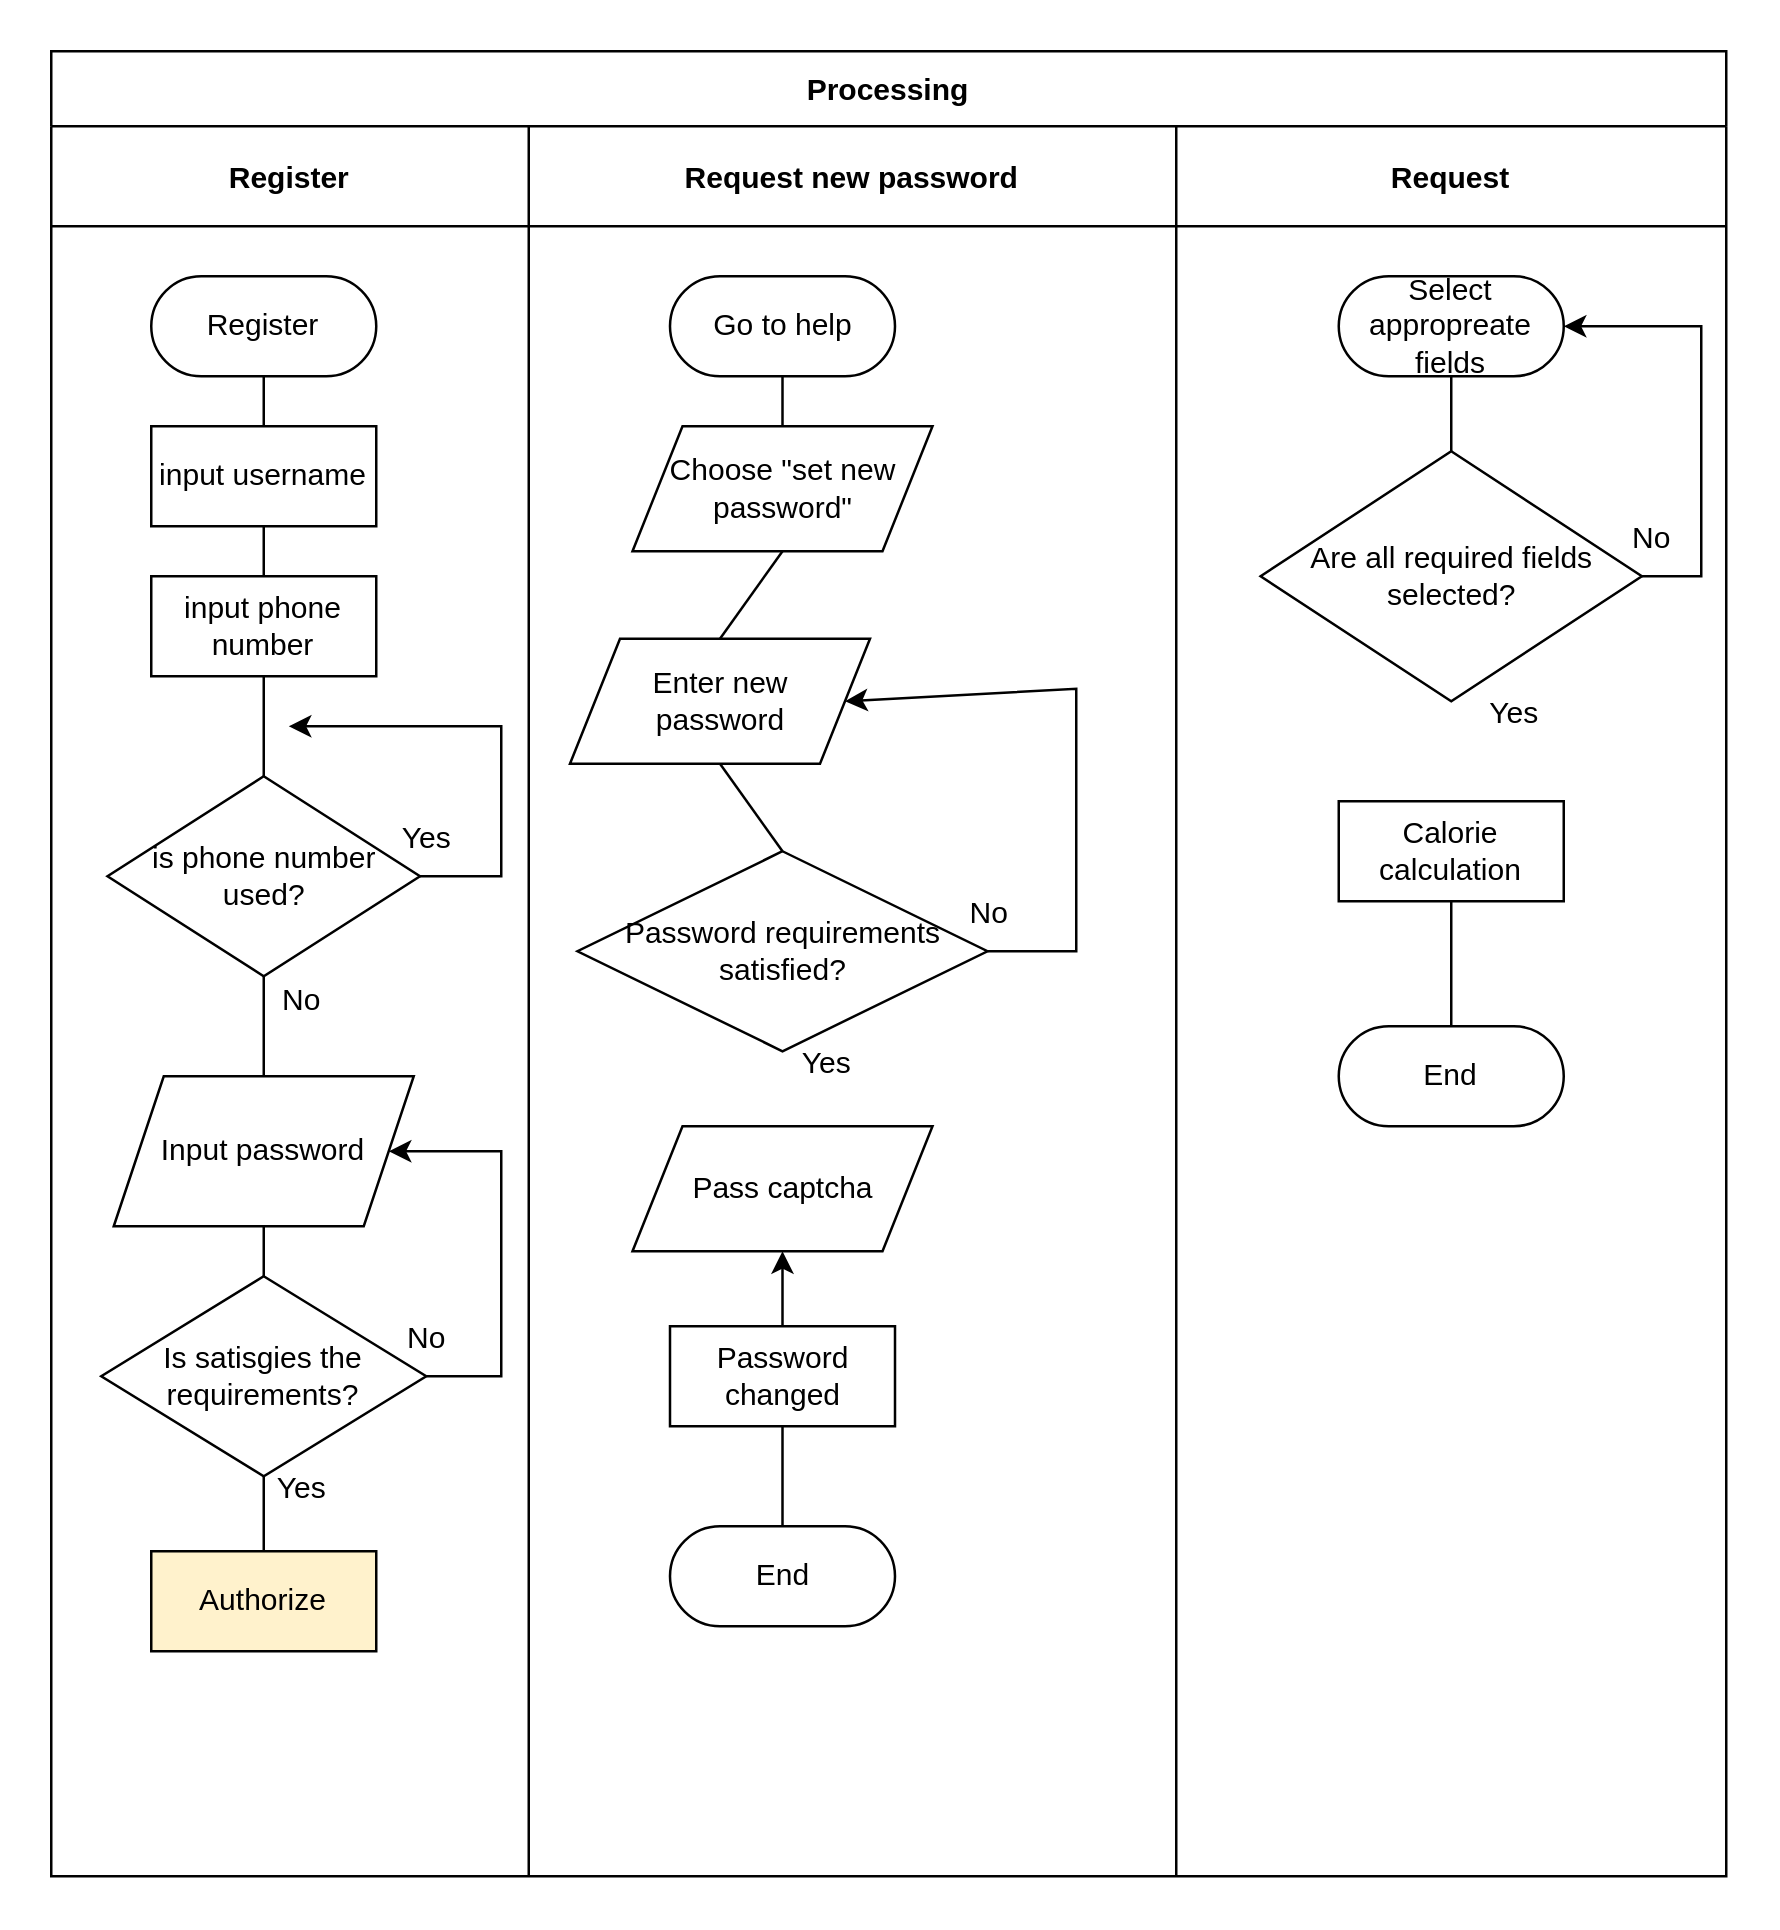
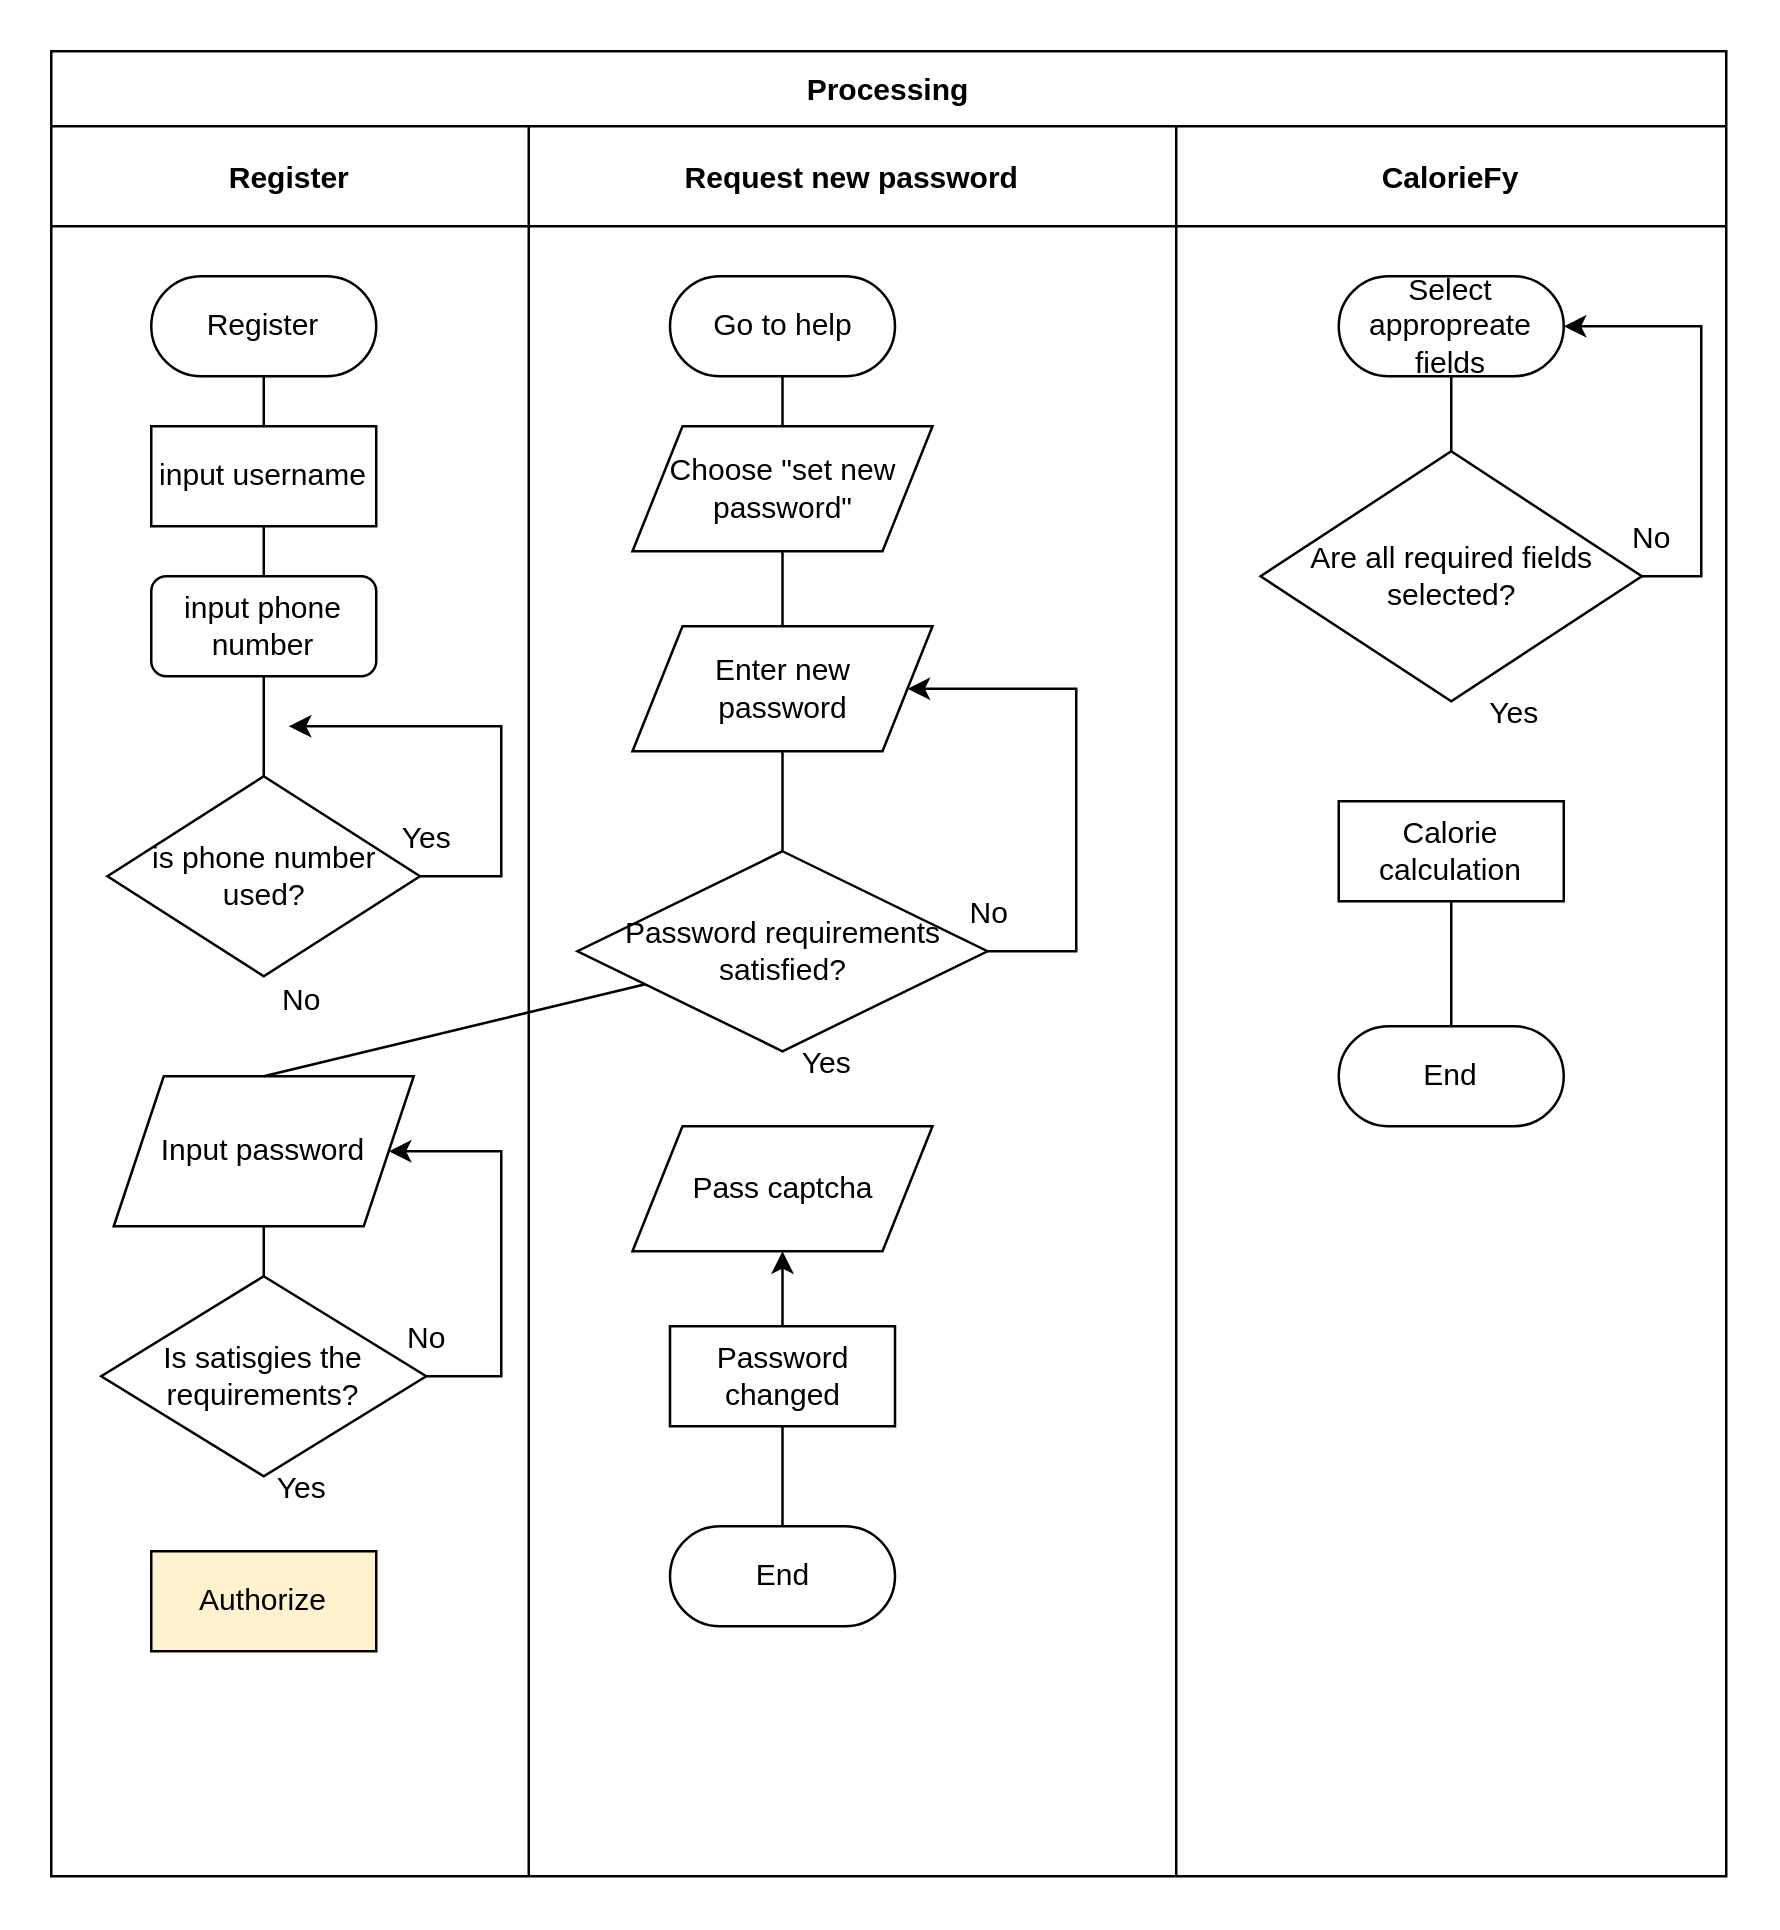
(1450, 178) -> (1450, 178)
(264, 626) -> (264, 626)
(720, 701) -> (783, 689)
(264, 1026) -> (455, 1030)
(264, 1514) -> none
